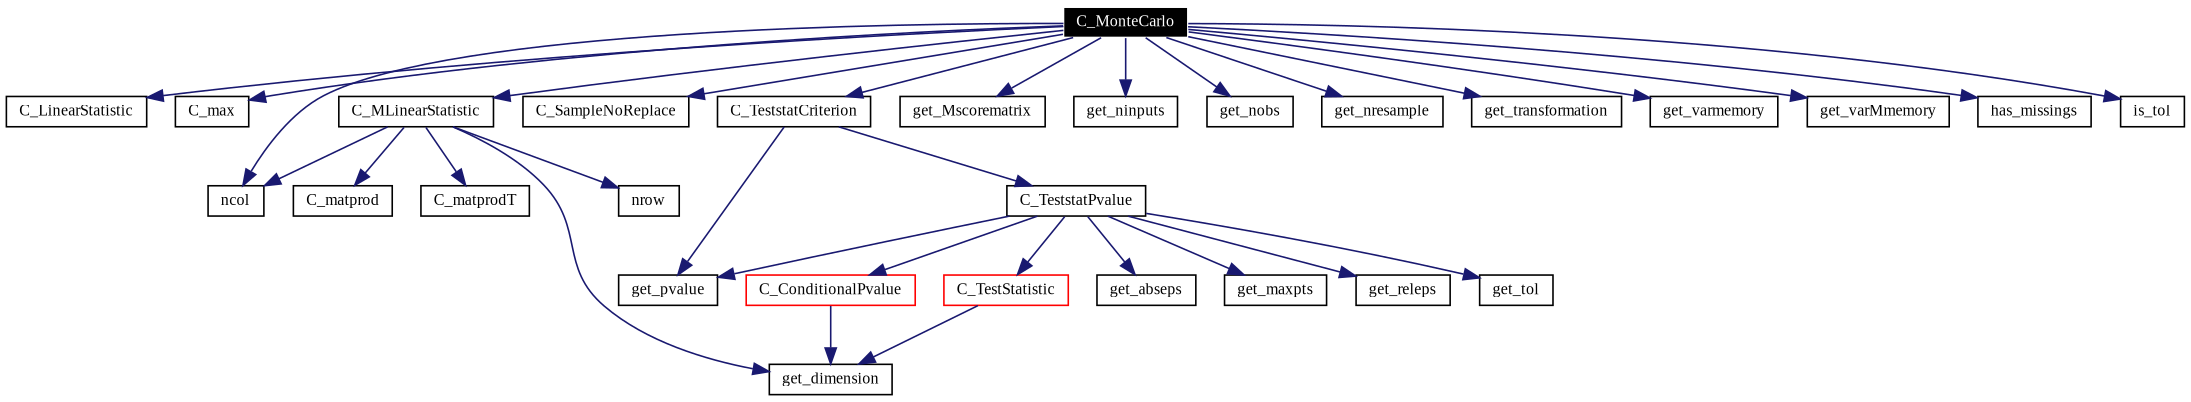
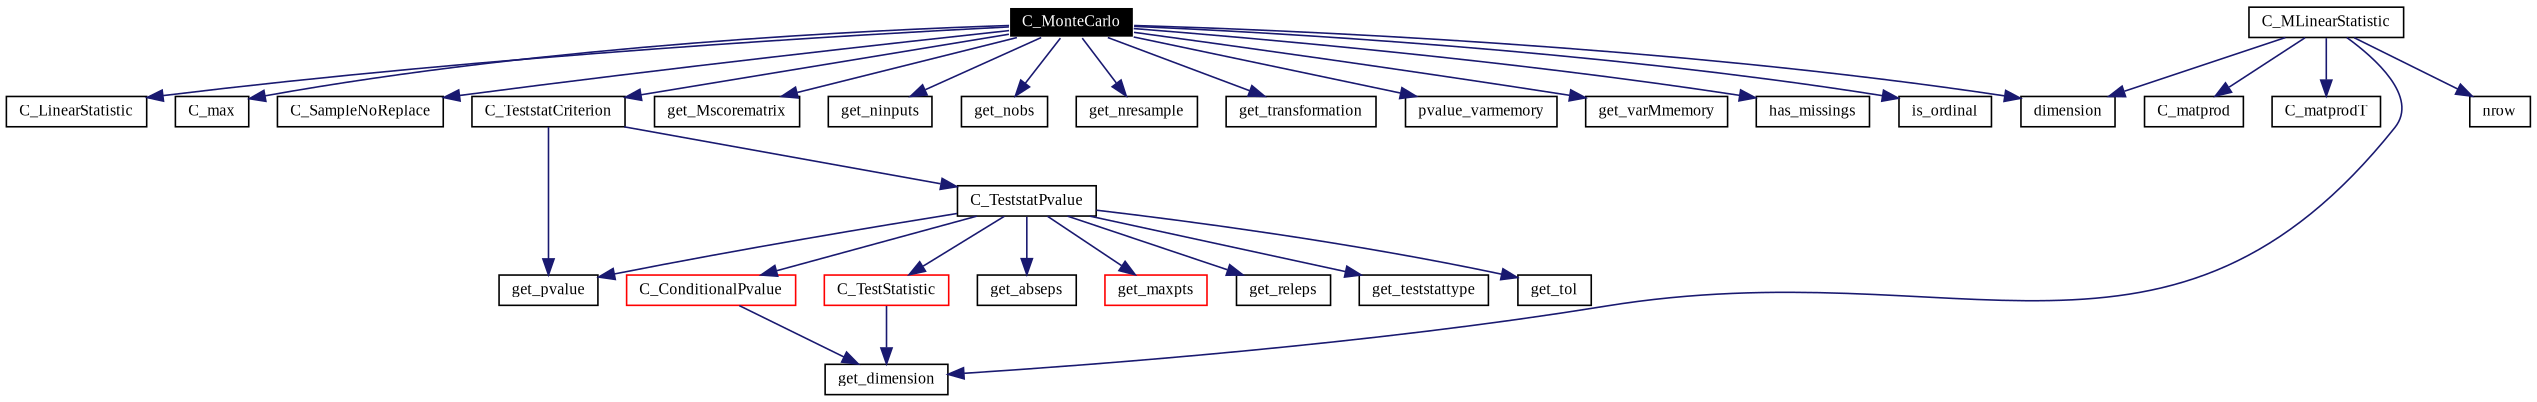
(786, 61) -> none
(1714, 112) -> (1481, 112)
(2152, 112) -> (1945, 112)
(236, 201) -> (2068, 112)
(1276, 290) -> (1156, 290)
none -> (1424, 290)
